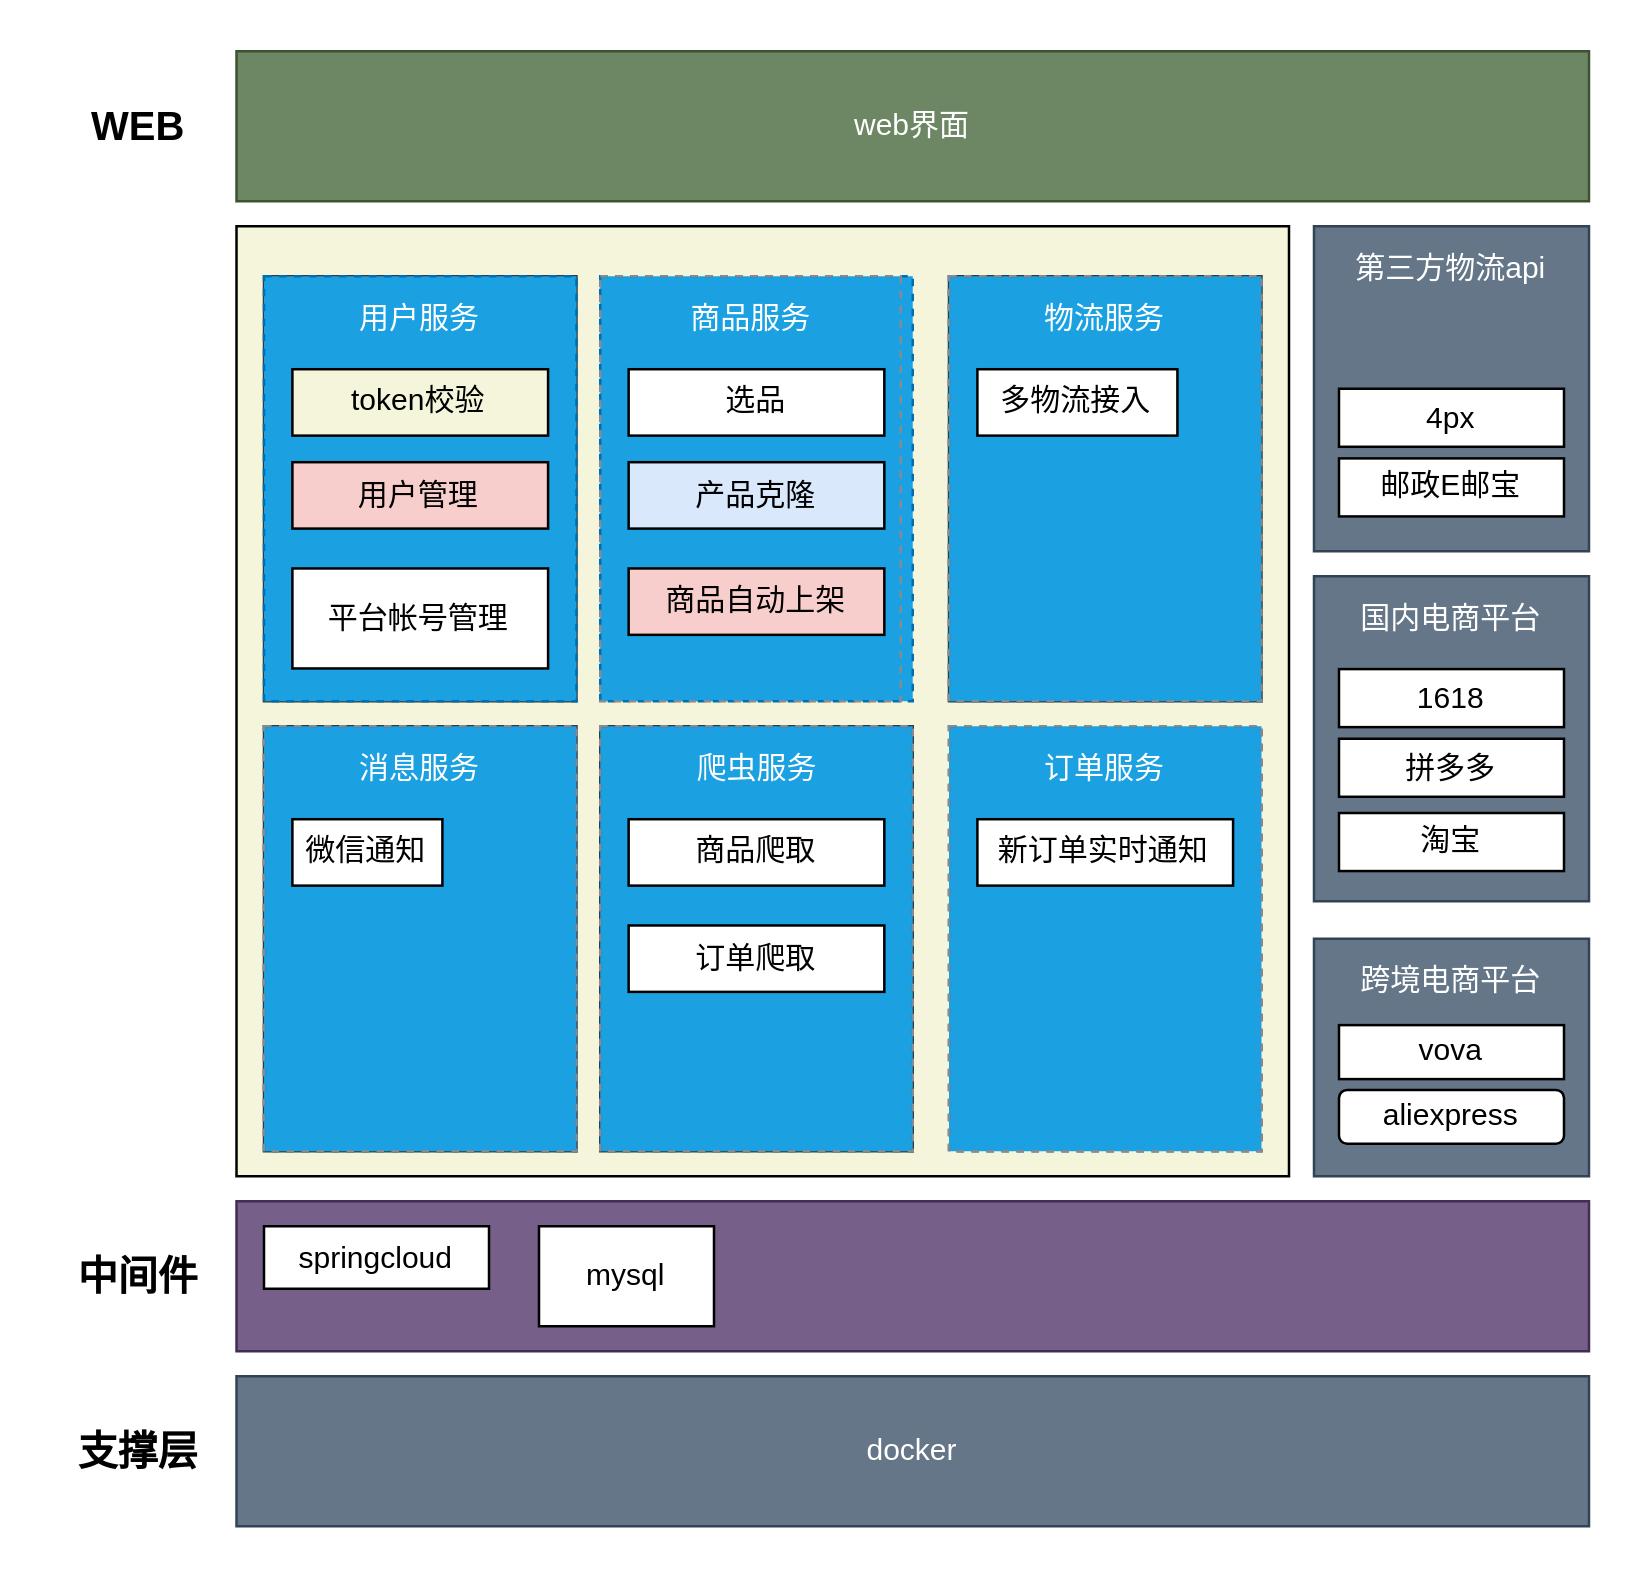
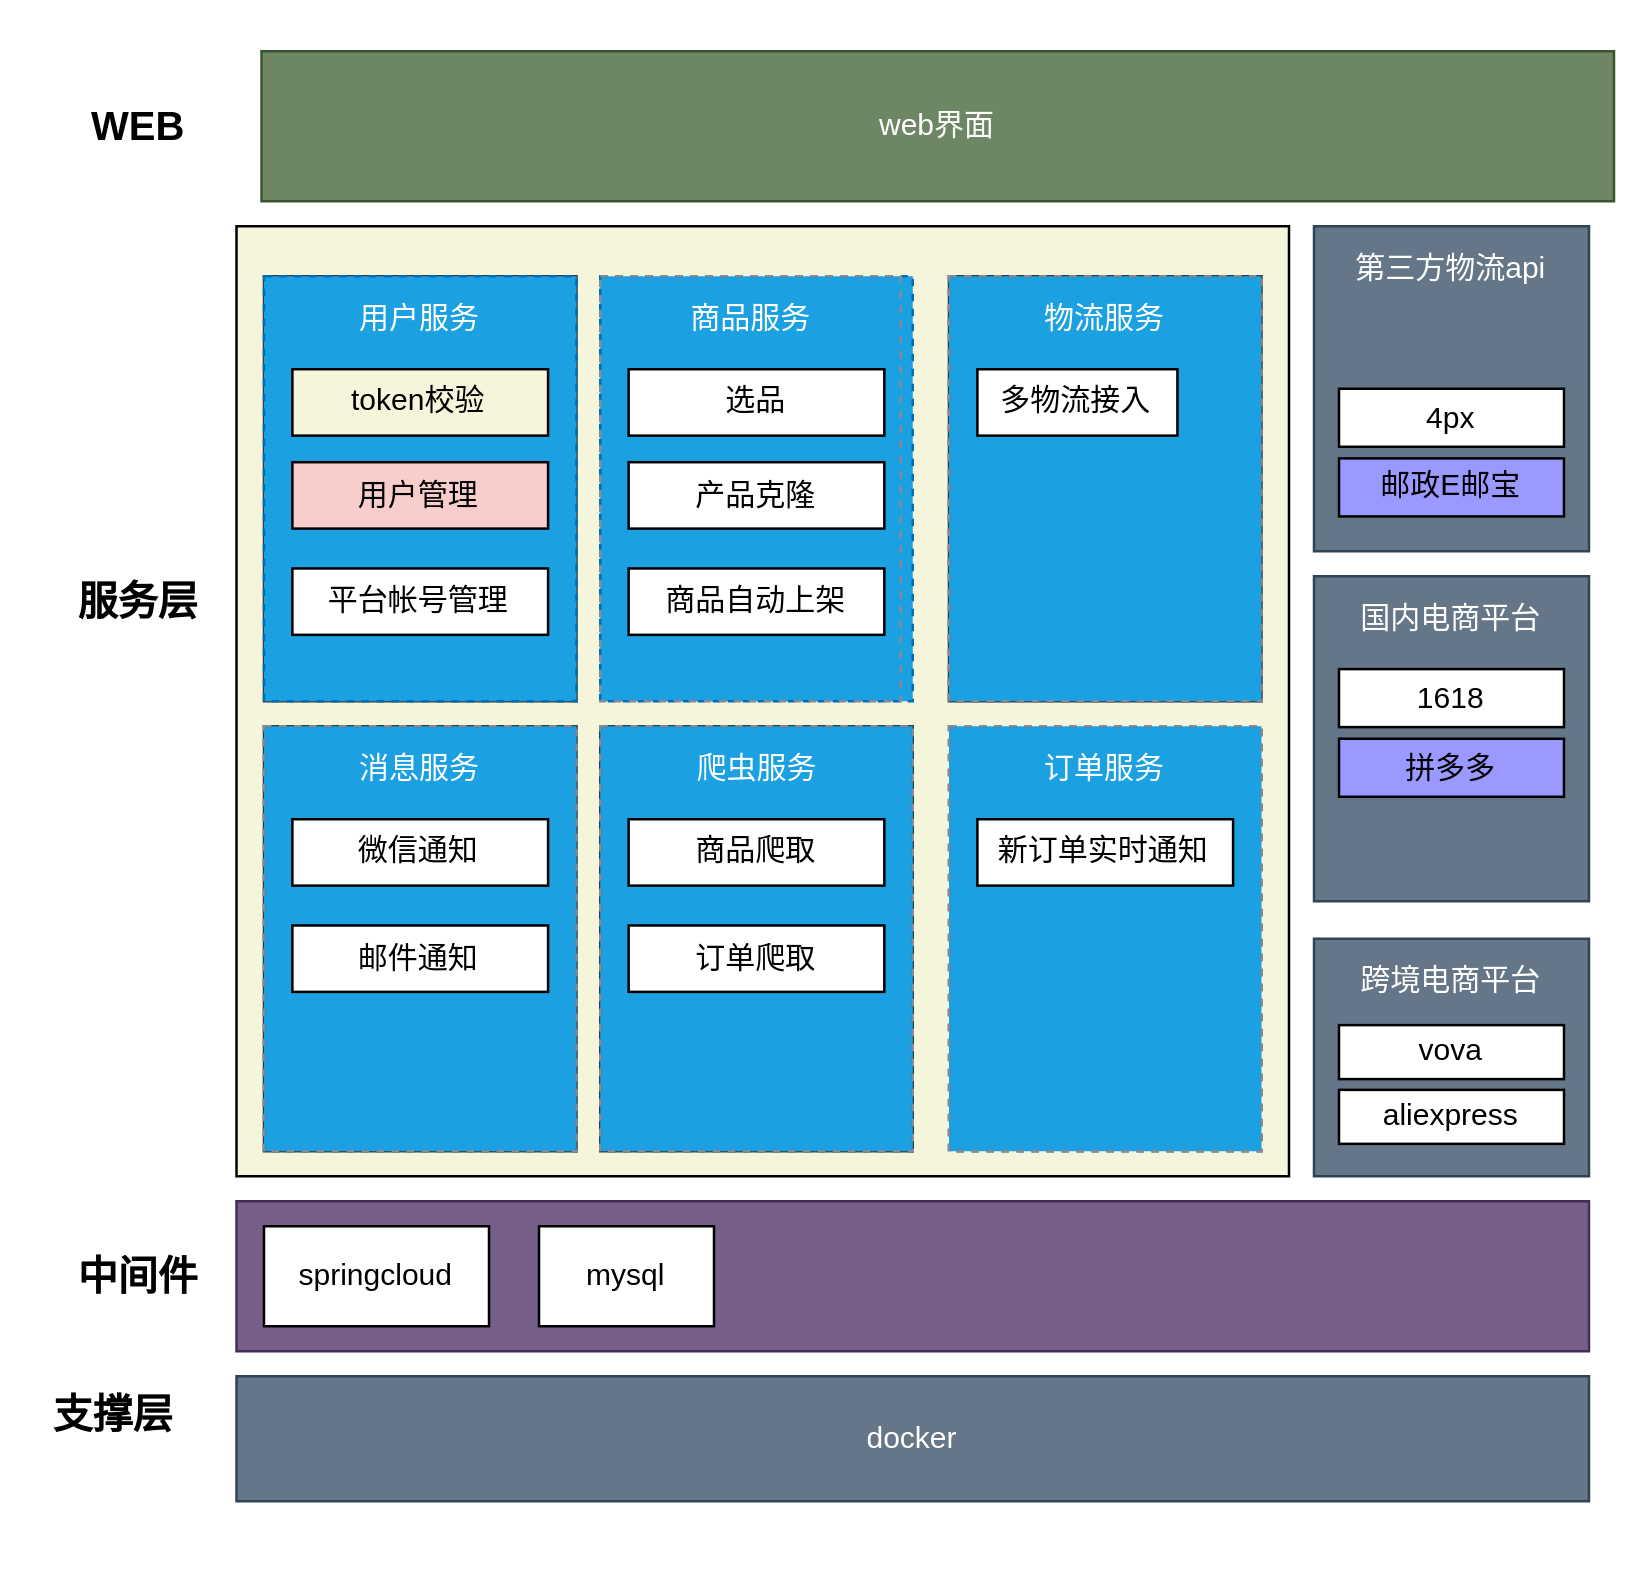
(913, 126) -> (938, 126)
(1451, 487) -> (1451, 487)
(756, 495) -> (756, 495)
none -> (139, 601)
(756, 602) -> (756, 602)
(420, 618) -> (420, 602)
(1451, 768) -> (1451, 768)
(1451, 842) -> none
(367, 852) -> (420, 852)
none -> (420, 959)
(1451, 1117) -> (1451, 1117)
(376, 1258) -> (376, 1276)
(139, 1451) -> (114, 1414)
(913, 1451) -> (913, 1439)
